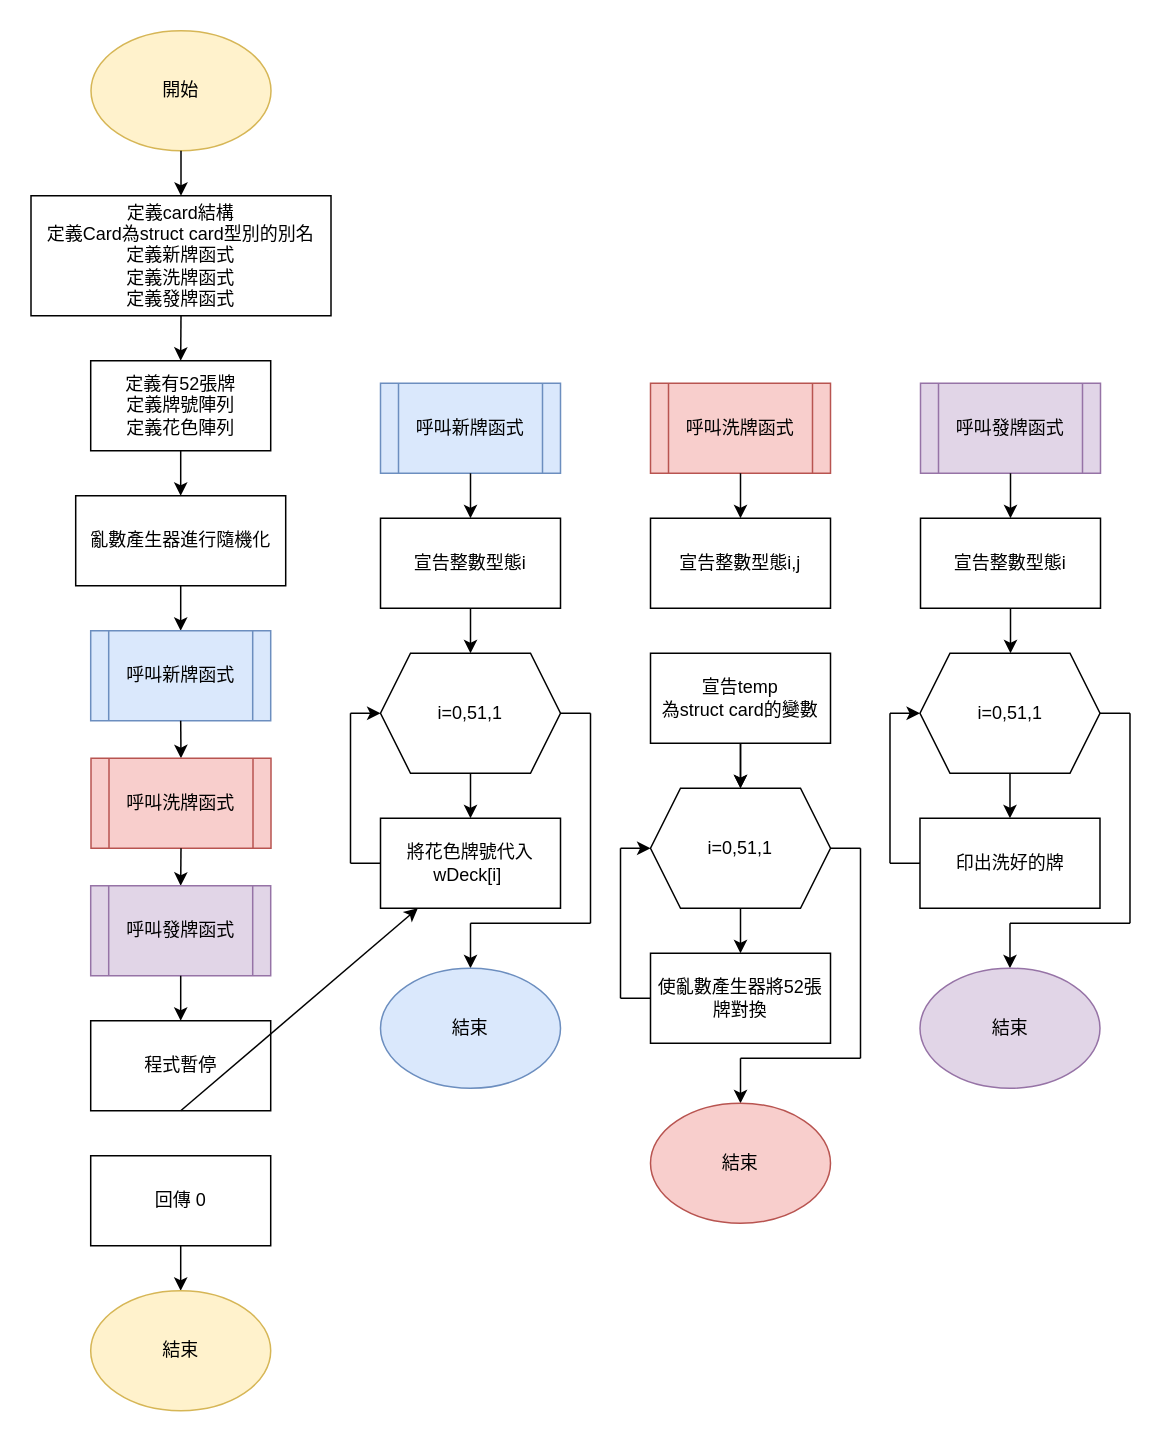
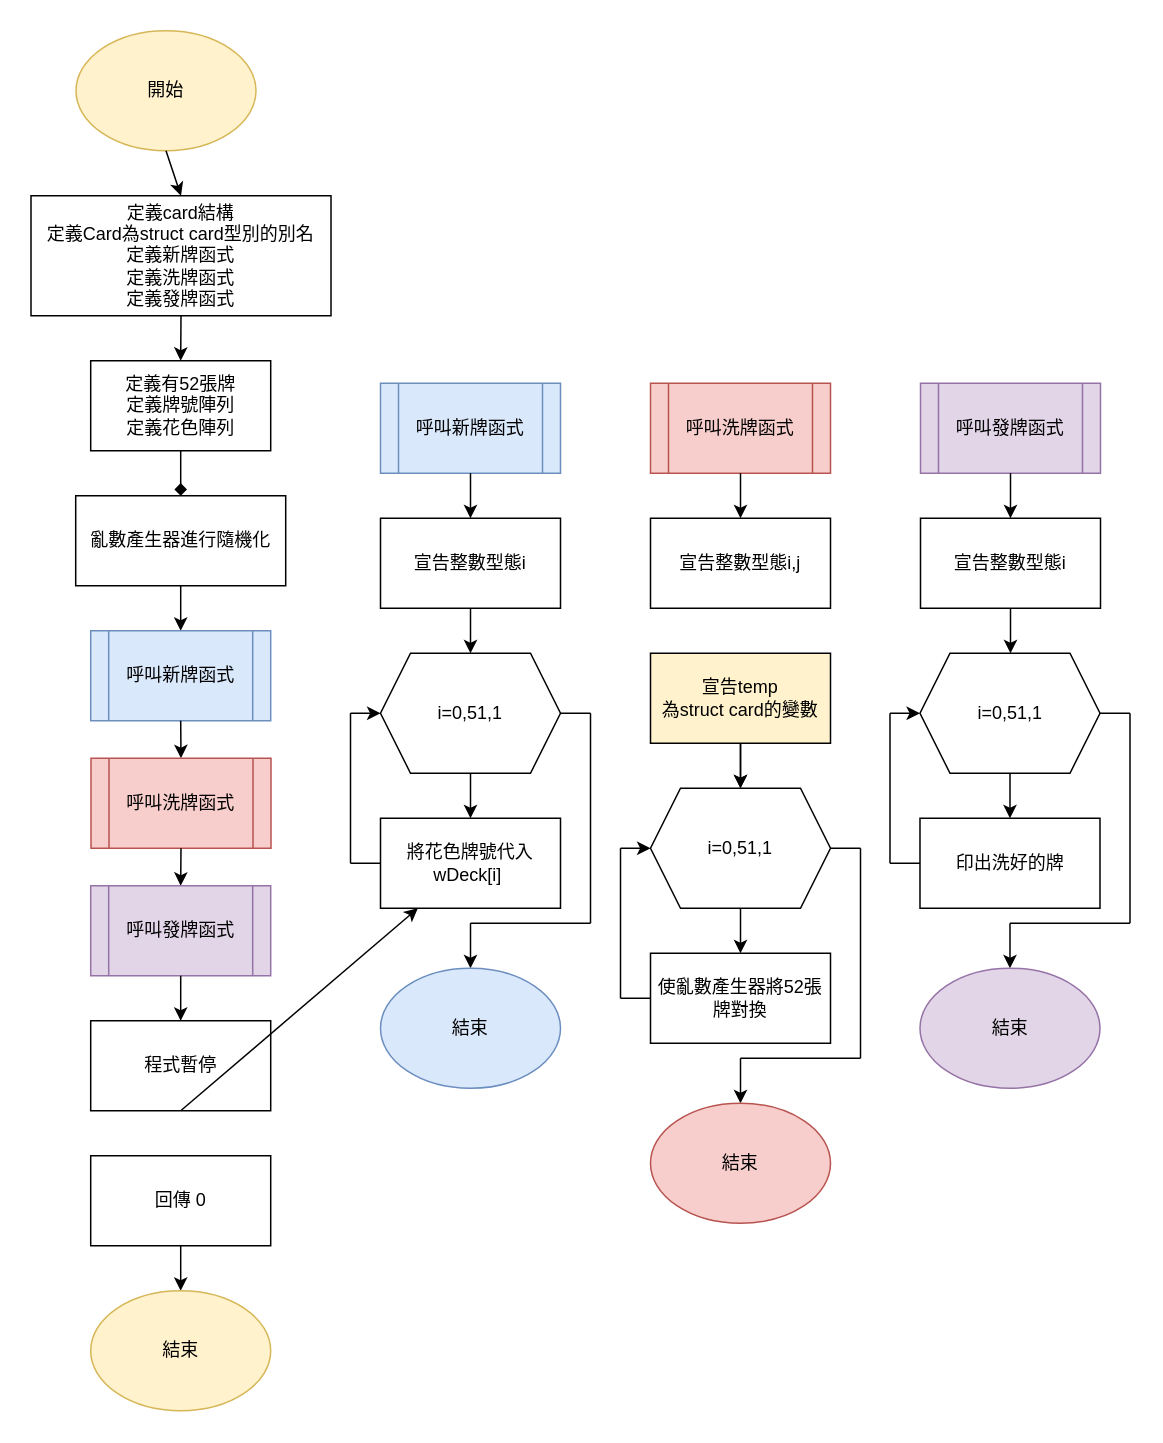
(181, 91) -> (166, 91)
(180, 484) -> (180, 483)
(740, 698) -> (740, 698)
